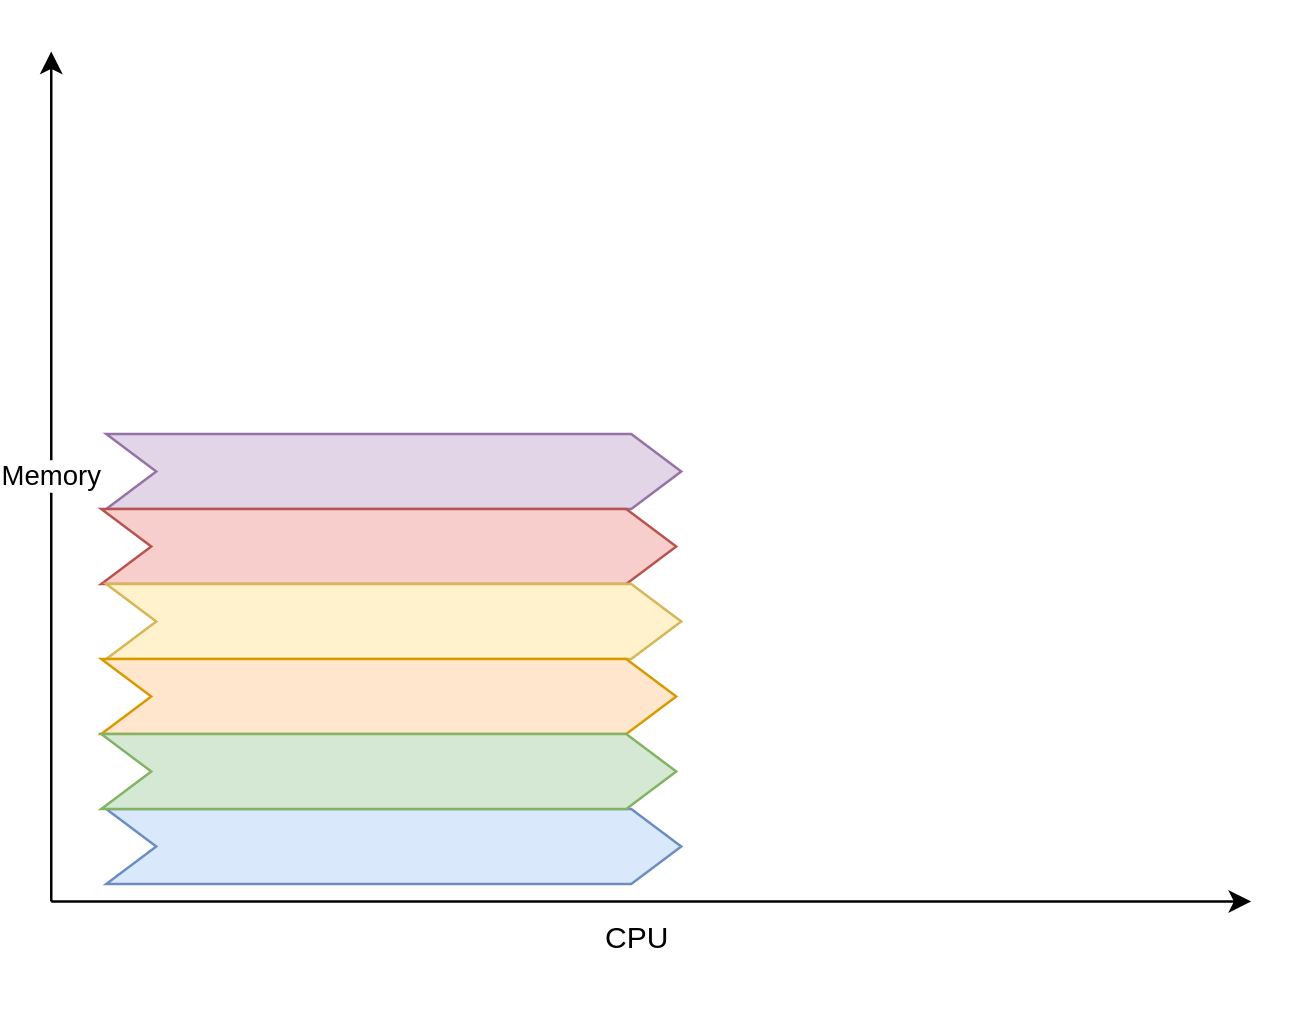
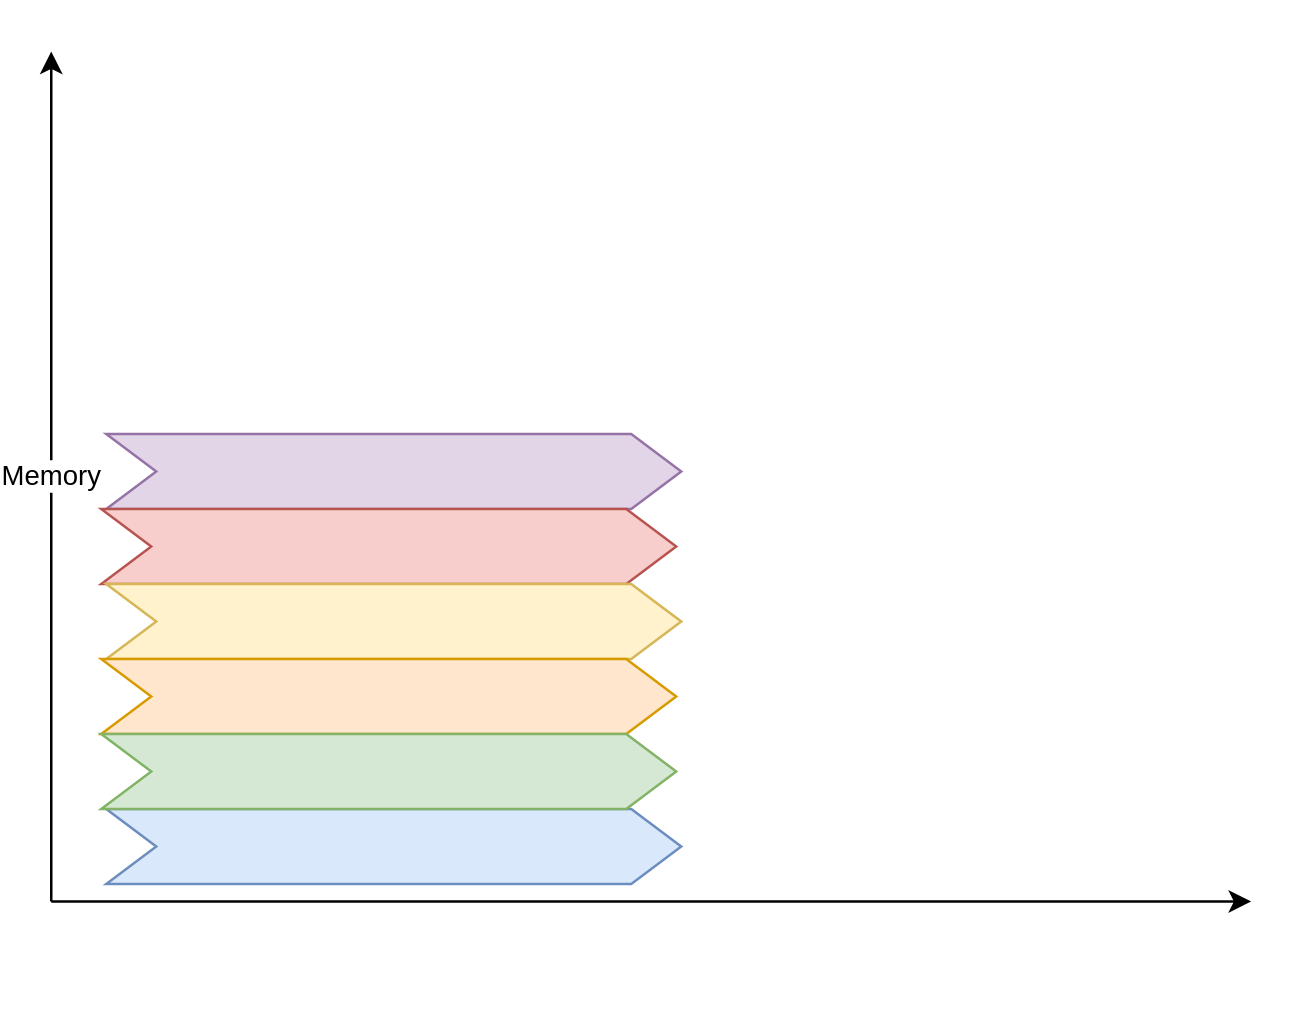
(651, 939) -> none
